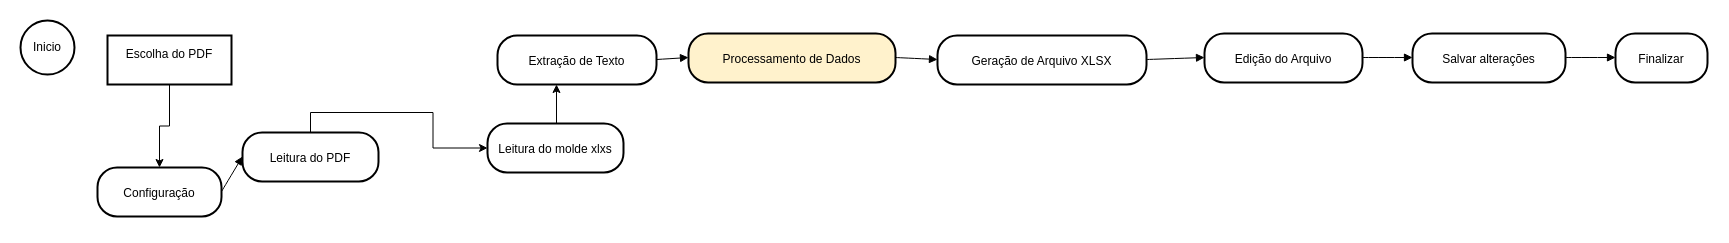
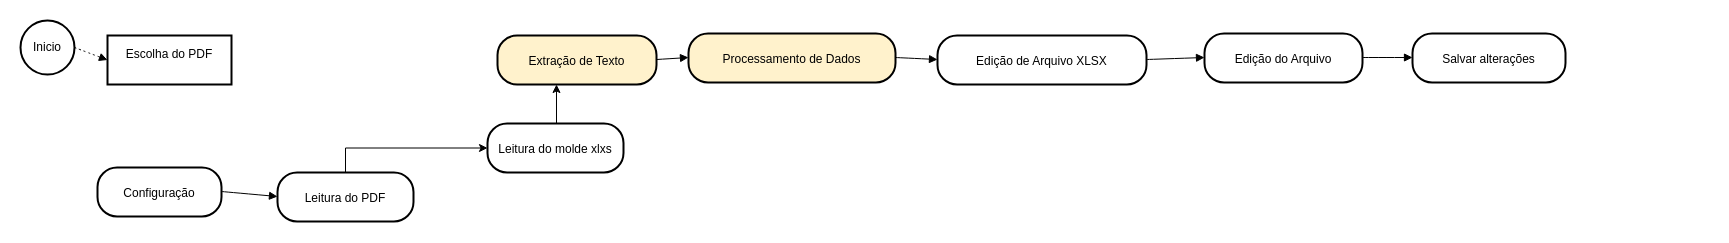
none -> (89, 53)
(1587, 58) -> none
(1662, 58) -> none
(577, 60) -> (577, 60)
(1042, 61) -> (1042, 61)
(168, 126) -> none
(311, 157) -> (346, 197)
